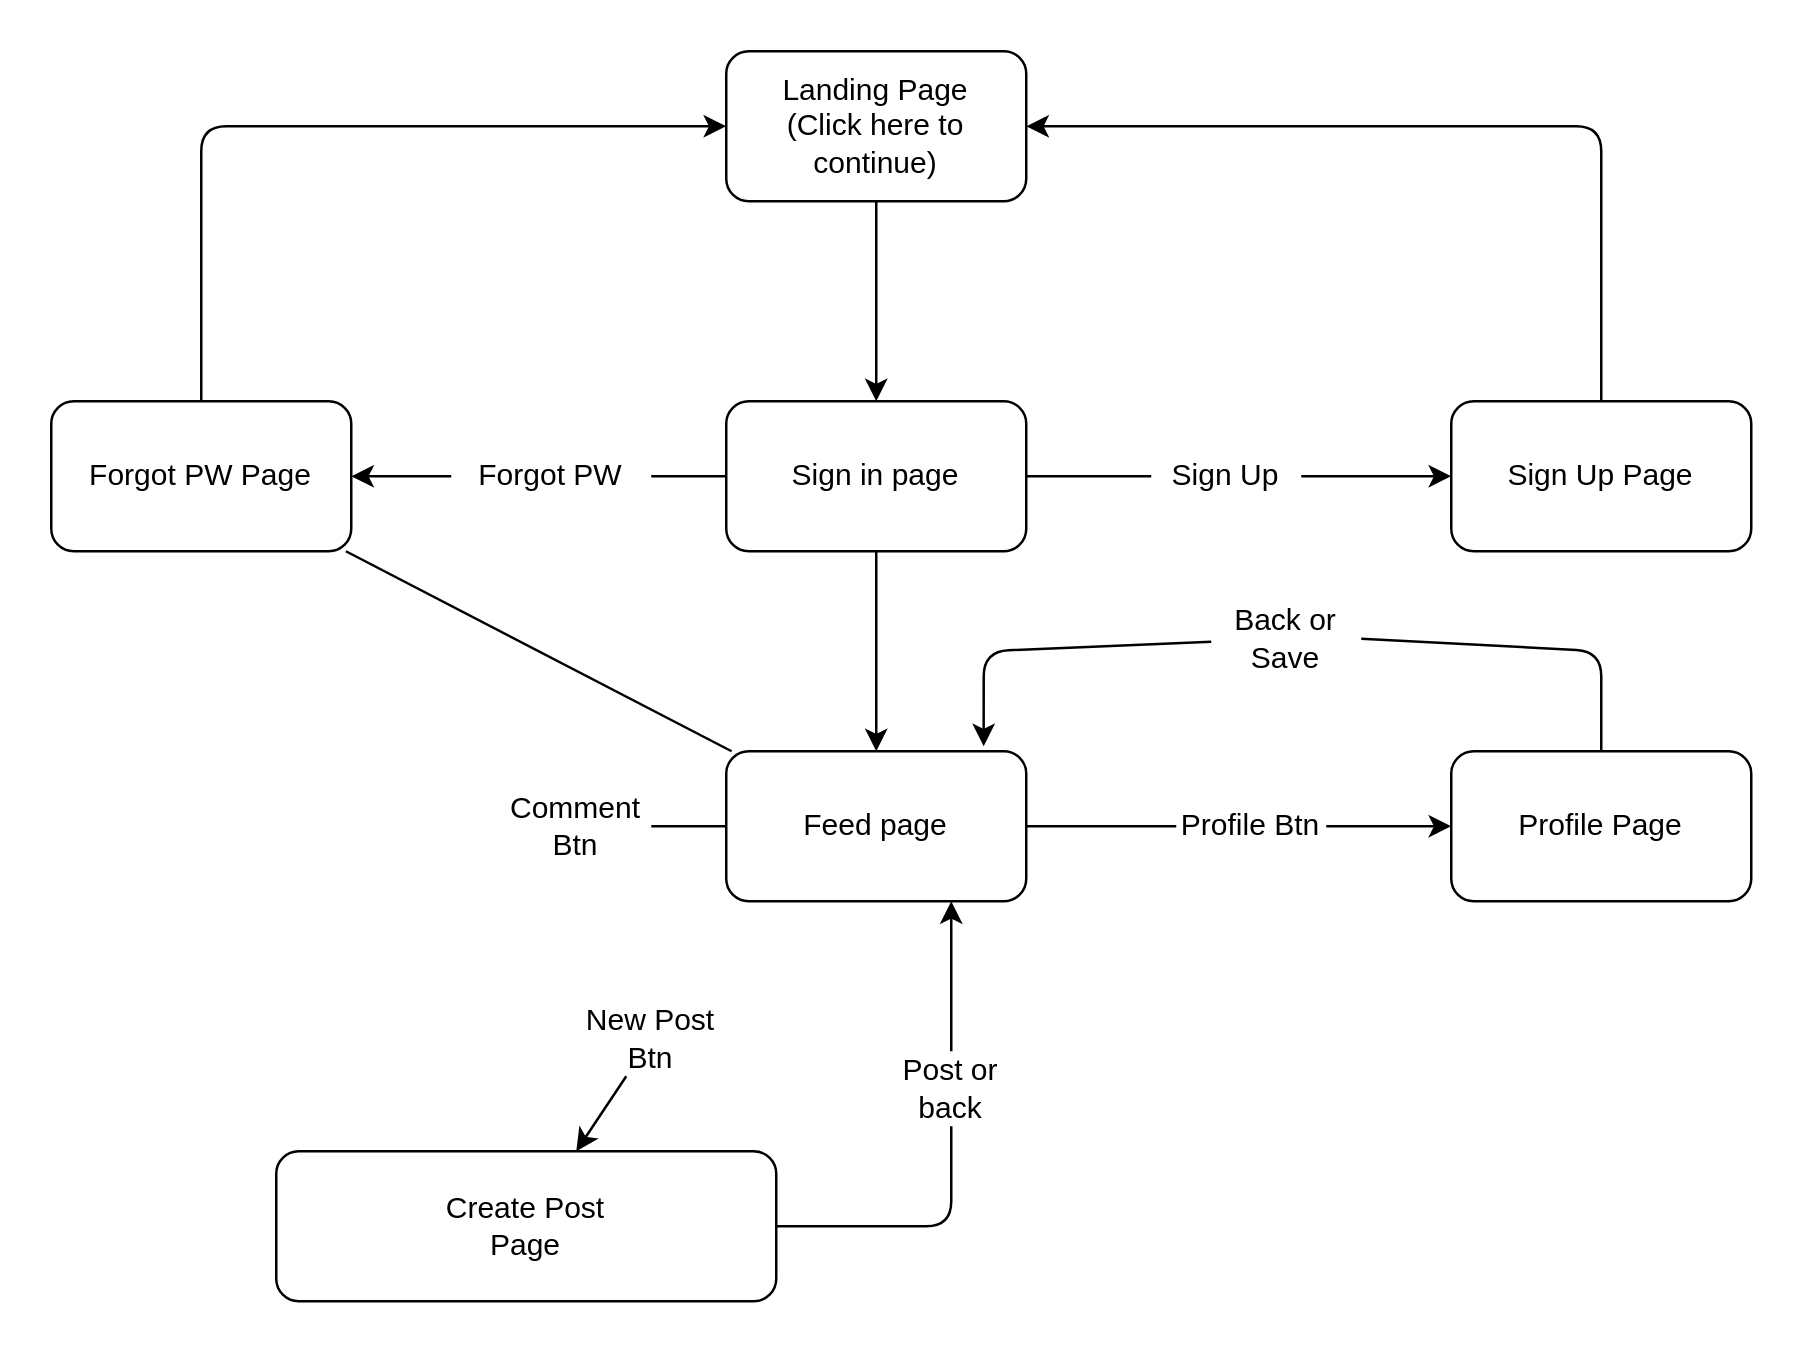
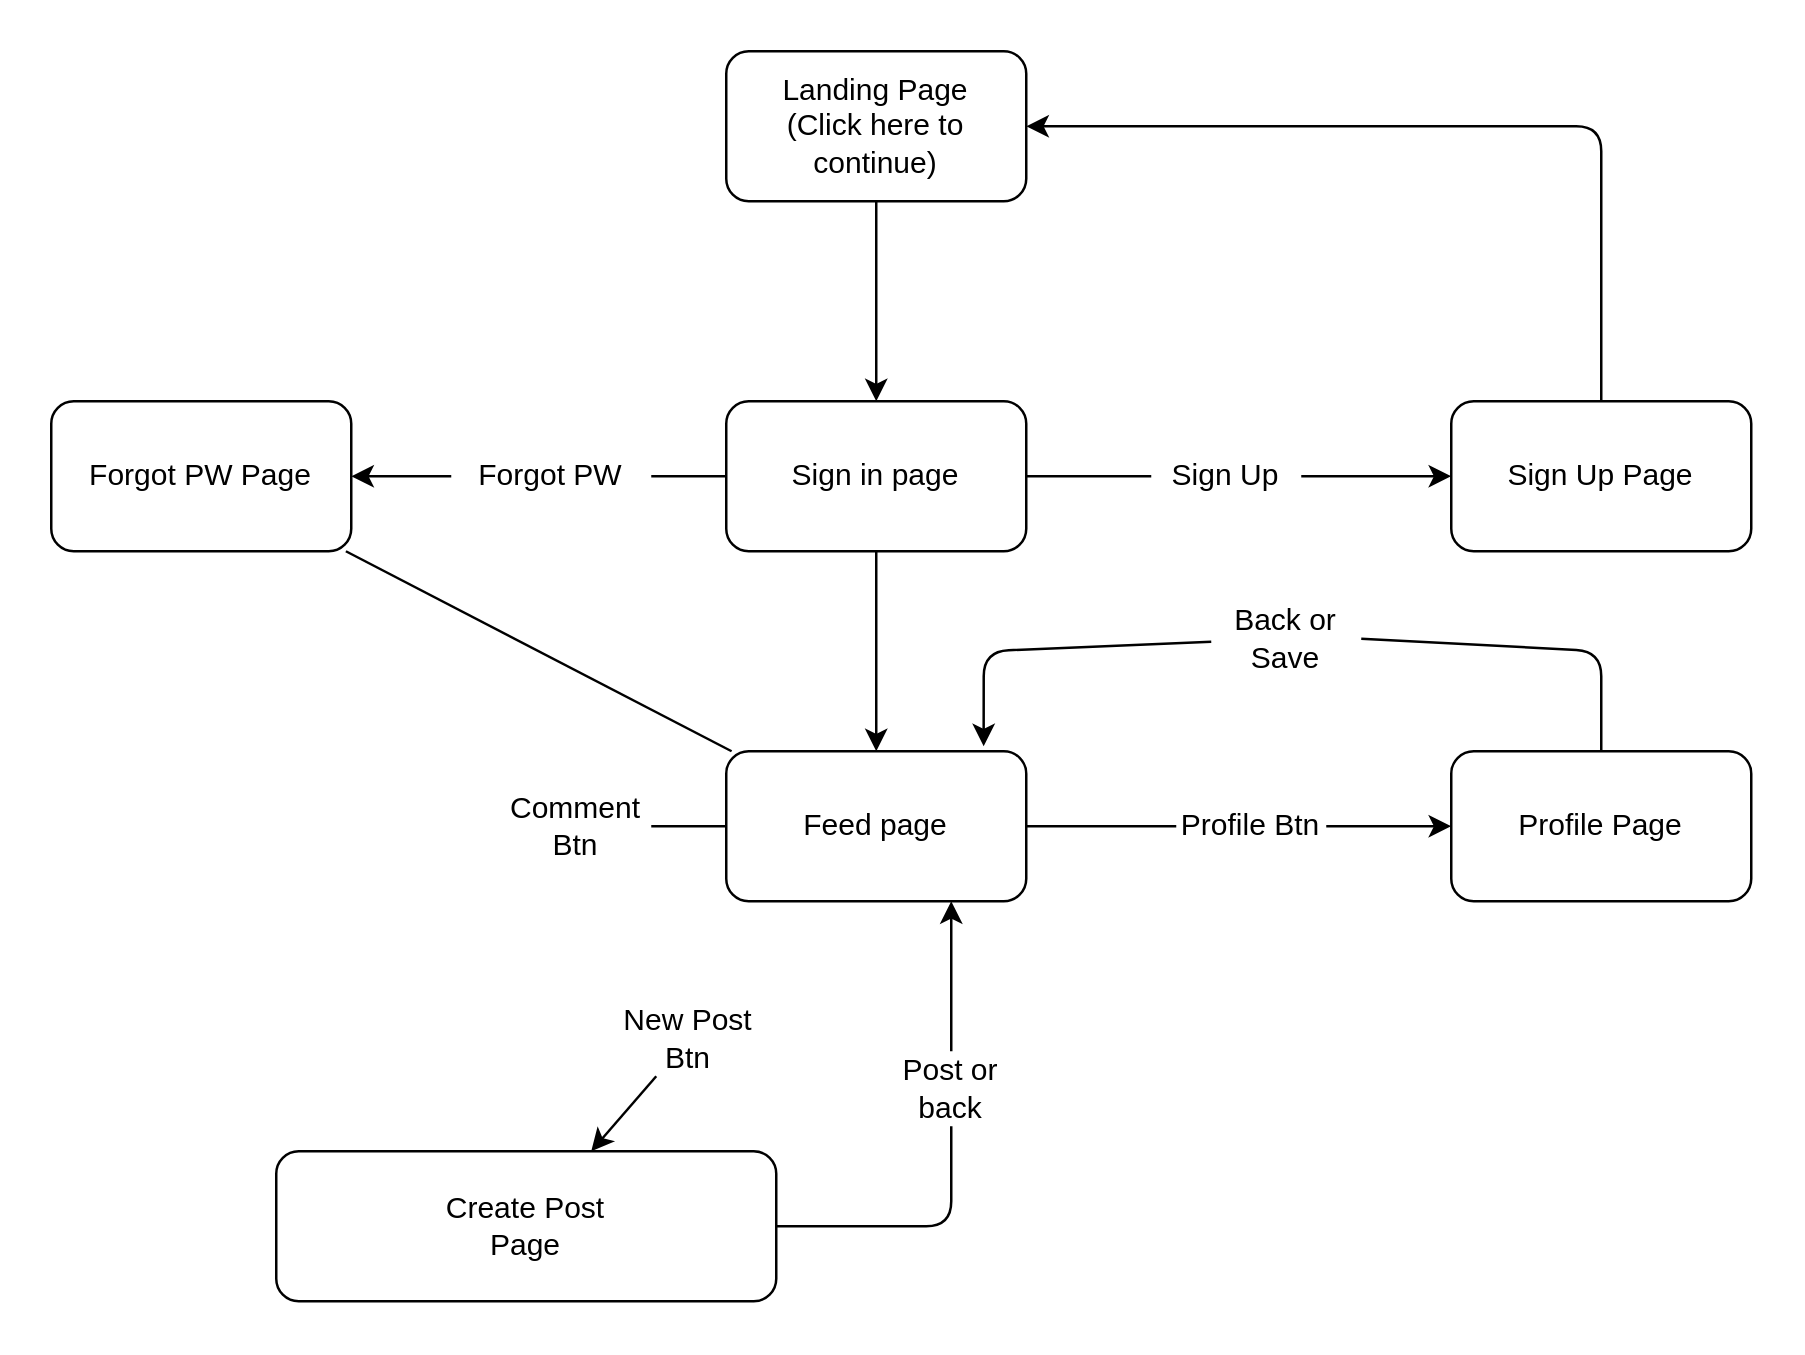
(326, 126) -> none
(651, 1039) -> (689, 1039)
